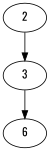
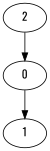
(25, 75) -> (25, 75)
(25, 133) -> (25, 133)
